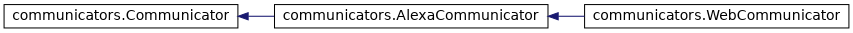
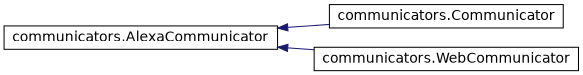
(261, 16) -> (309, 26)
